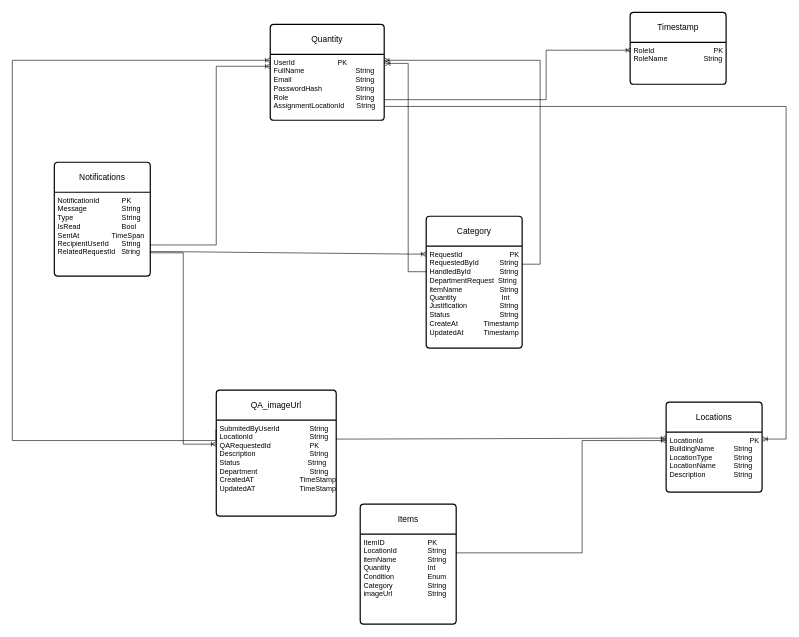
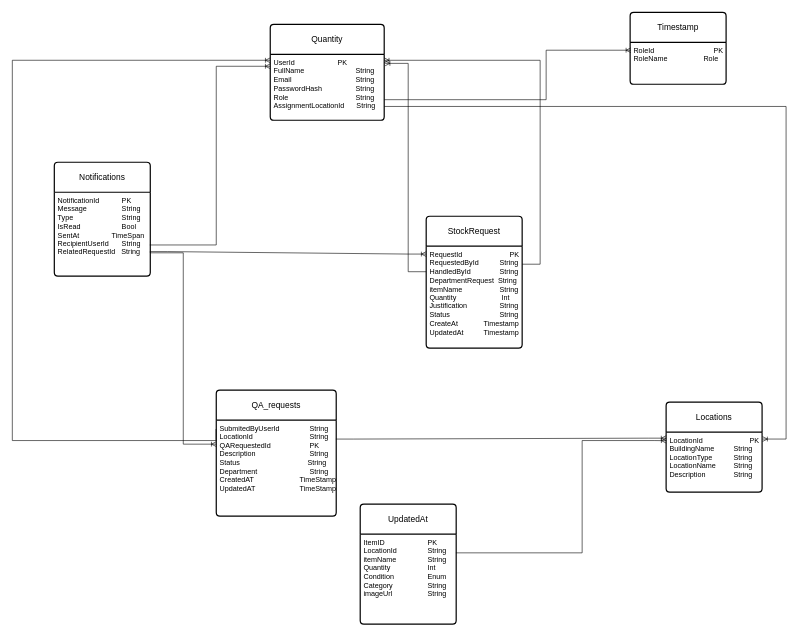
(669, 55) -> (665, 55)
(474, 231) -> (474, 231)
(276, 405) -> (276, 405)
(408, 519) -> (408, 519)
